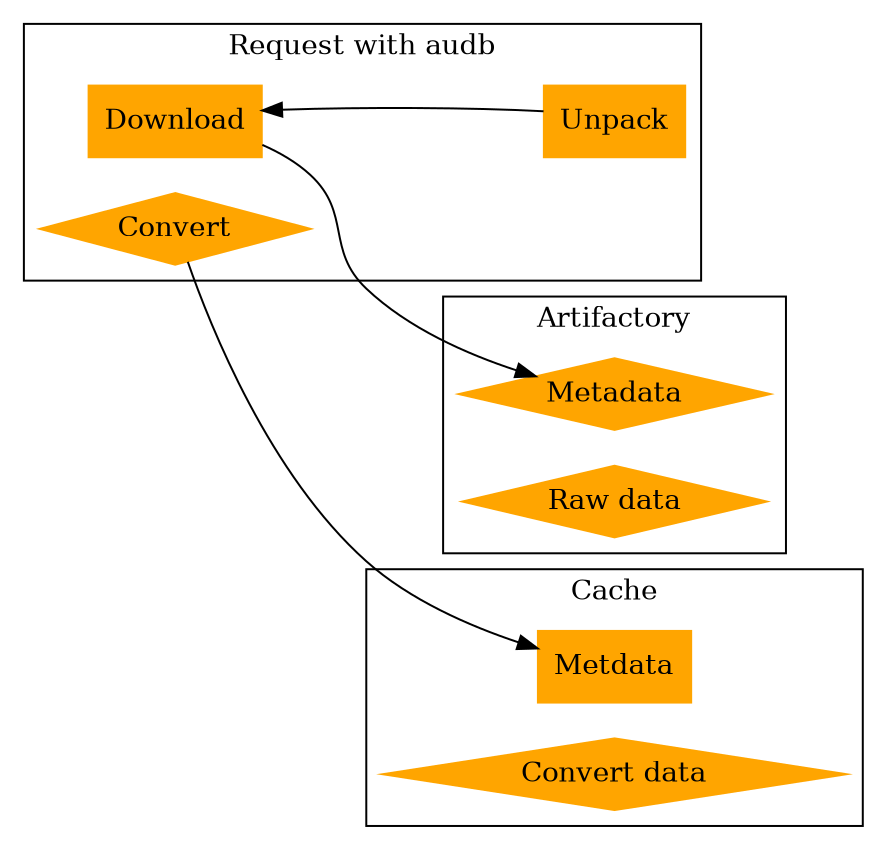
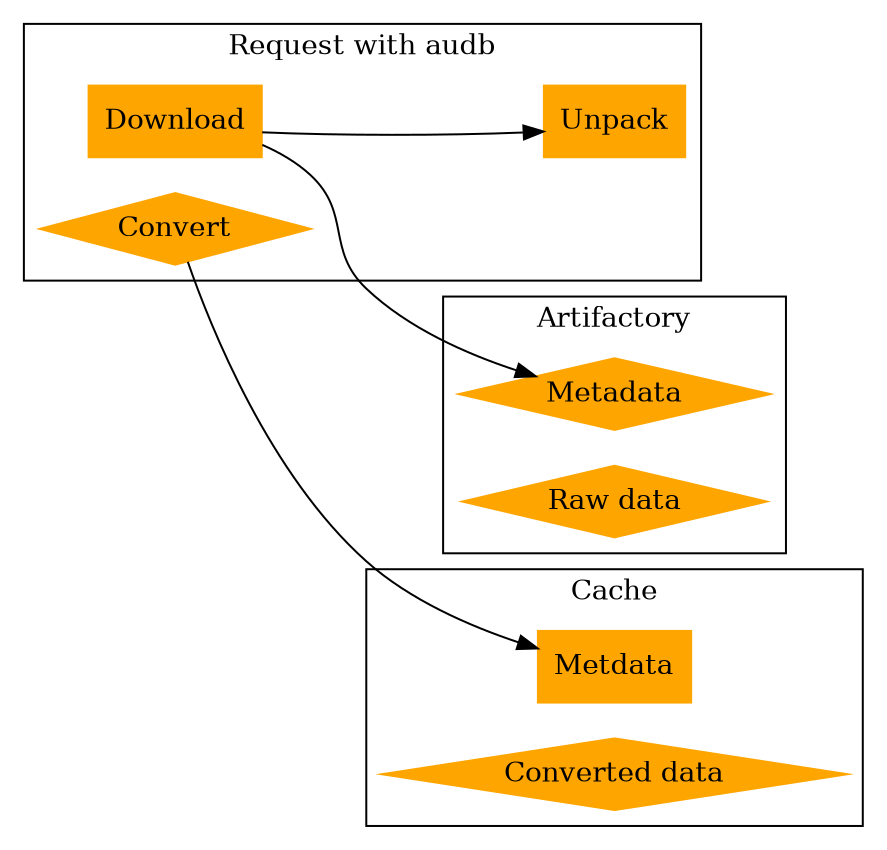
(413, 108) -> (393, 135)
(615, 774) -> (615, 774)
